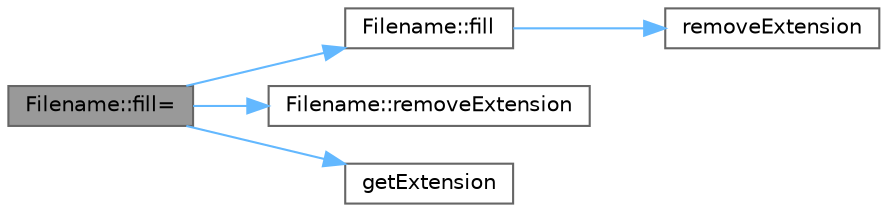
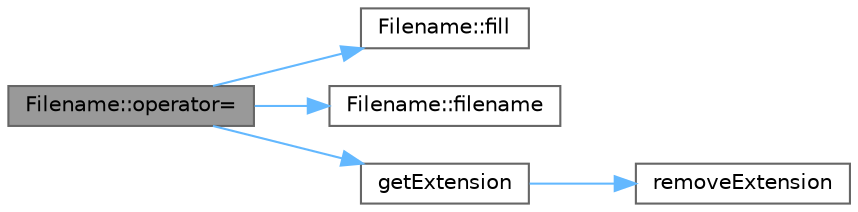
(579, 28) -> (572, 184)
(101, 106) -> (131, 106)
(429, 106) -> (445, 106)
